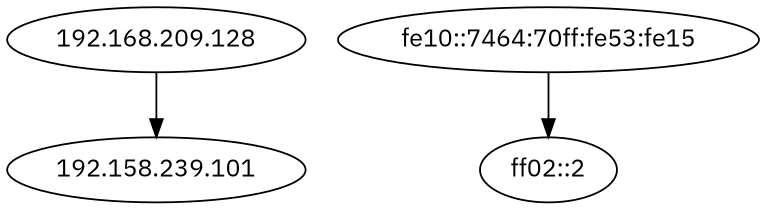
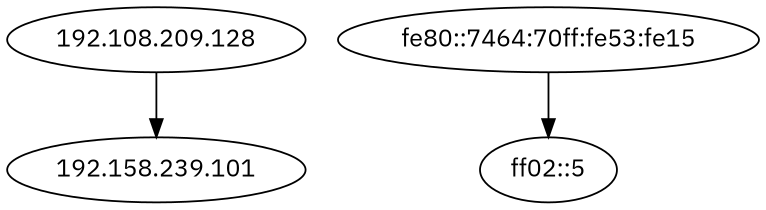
(156, 40) -> (156, 40)
(548, 40) -> (548, 40)
(548, 170) -> (548, 170)
